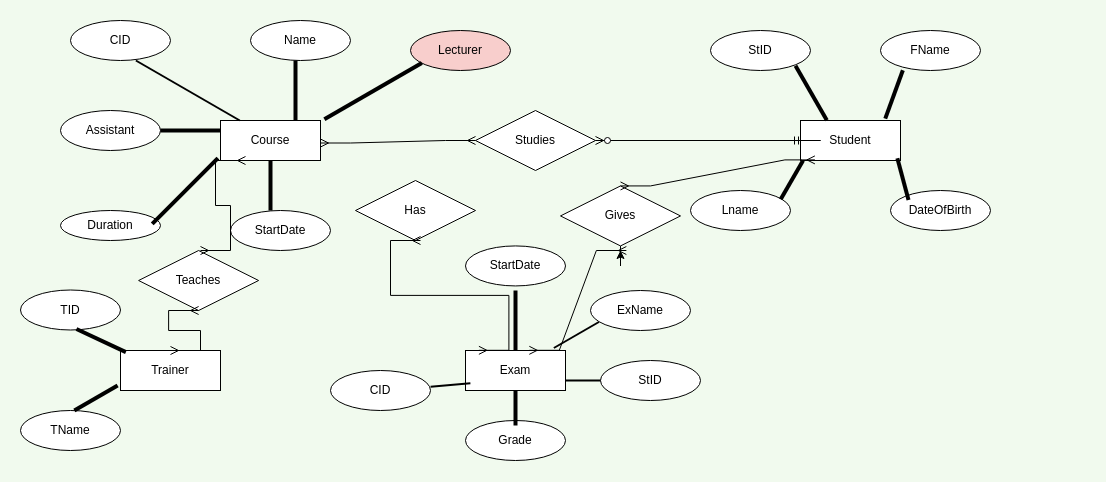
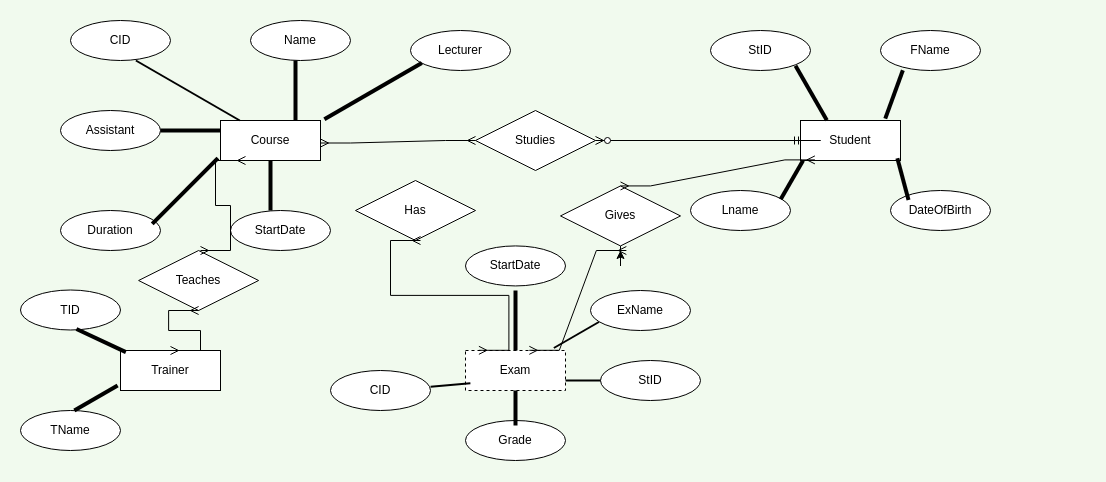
(461, 51) -> (461, 51)
(111, 226) -> (111, 231)
(516, 371) -> (516, 371)
